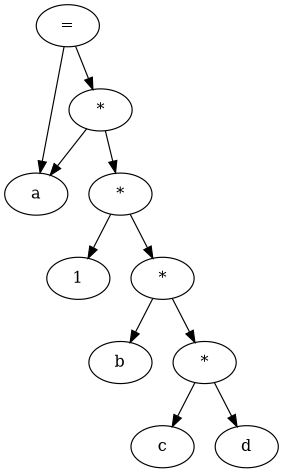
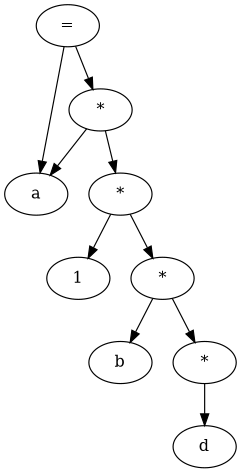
(163, 447) -> none
